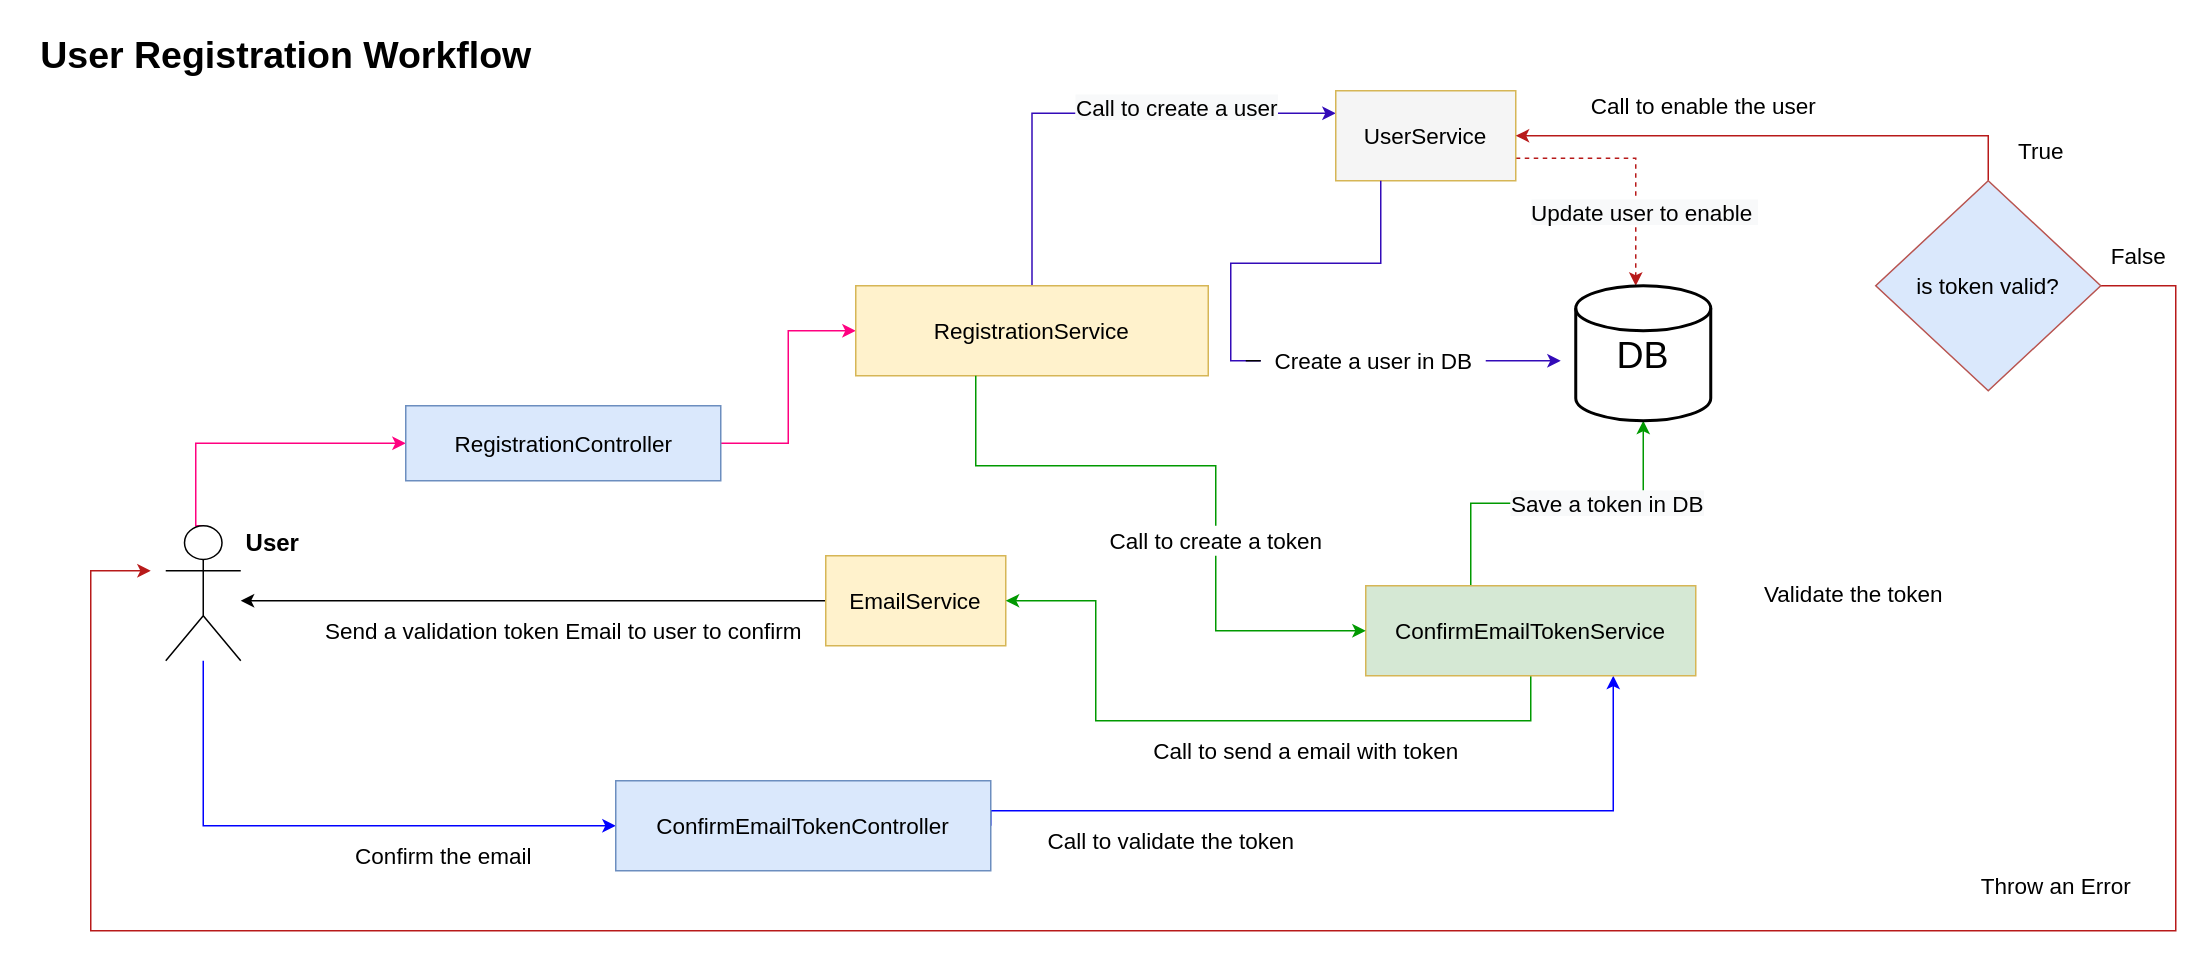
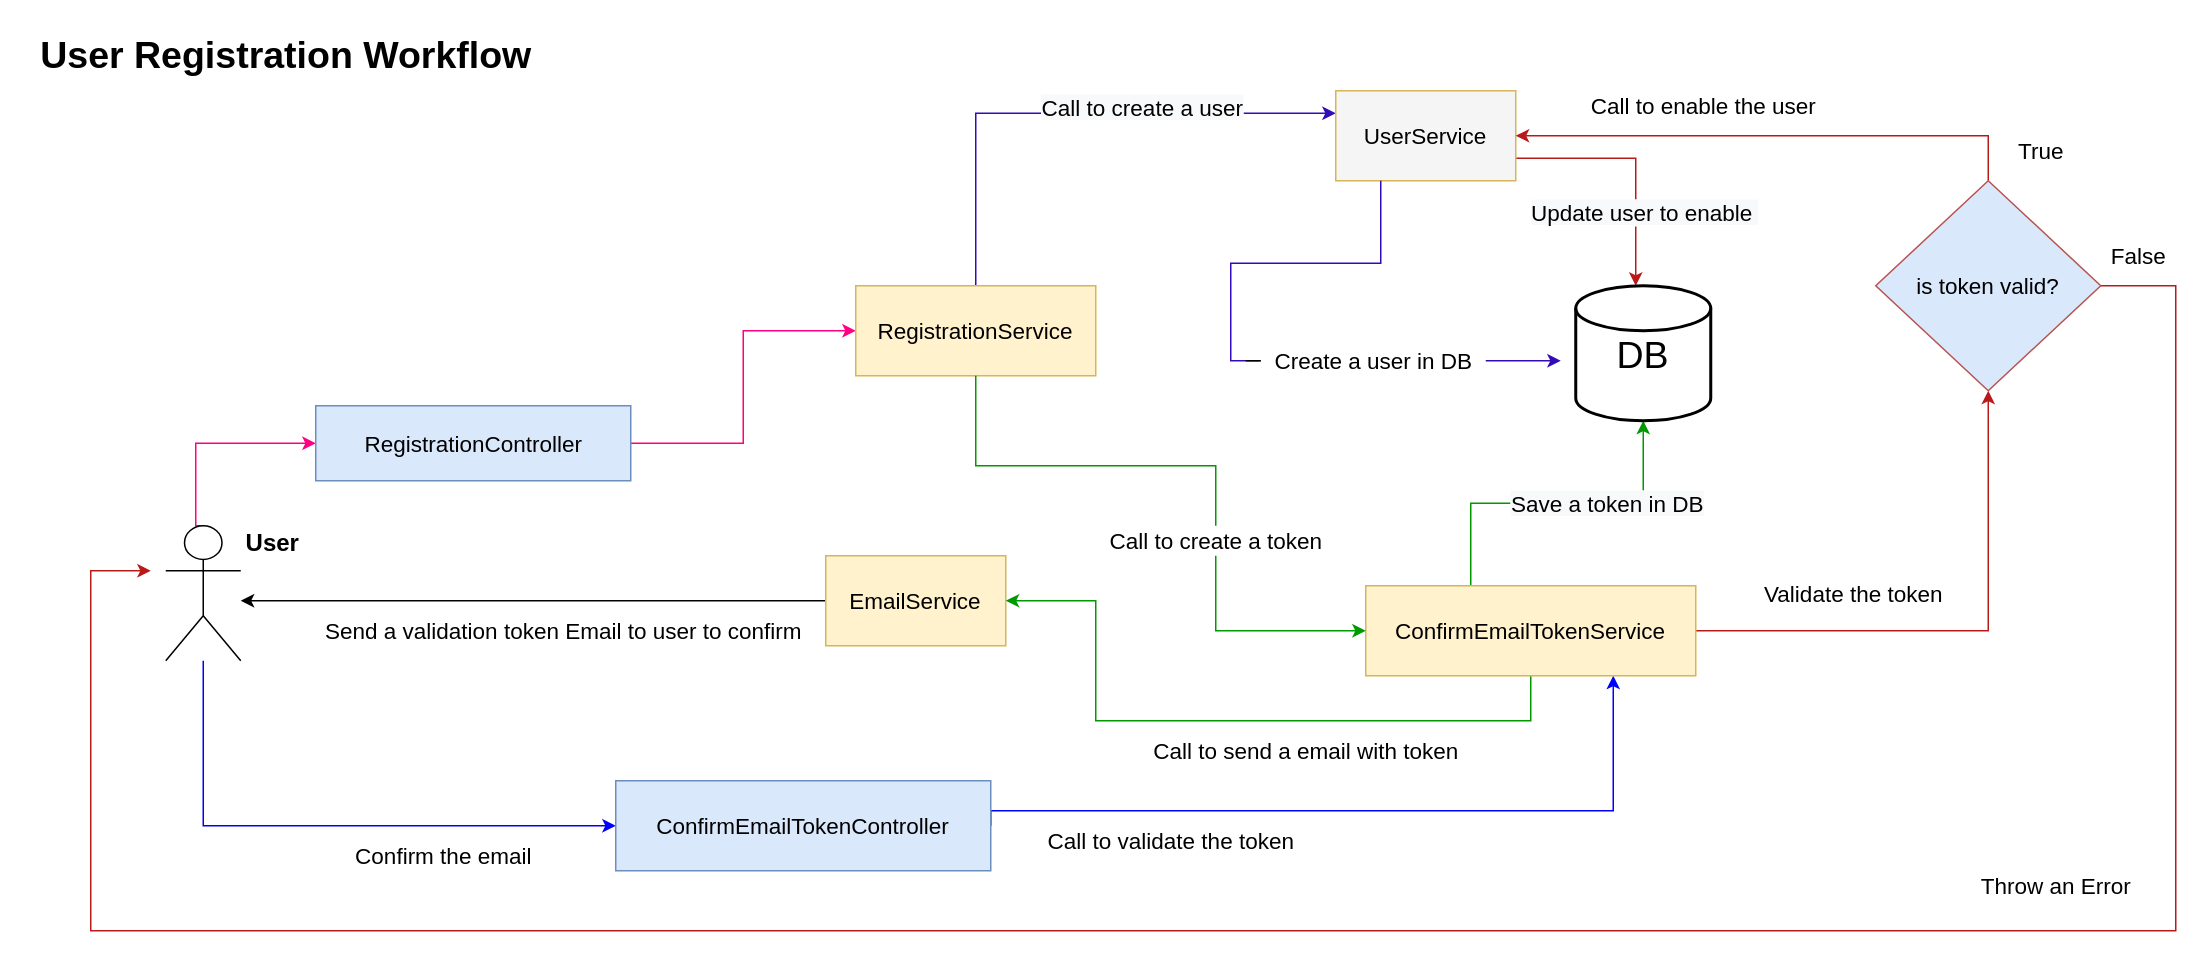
(1597, 158) -> (1597, 158)
(1032, 331) -> (976, 331)
(563, 443) -> (473, 443)
(1531, 631) -> (1531, 631)
none -> (1957, 631)
